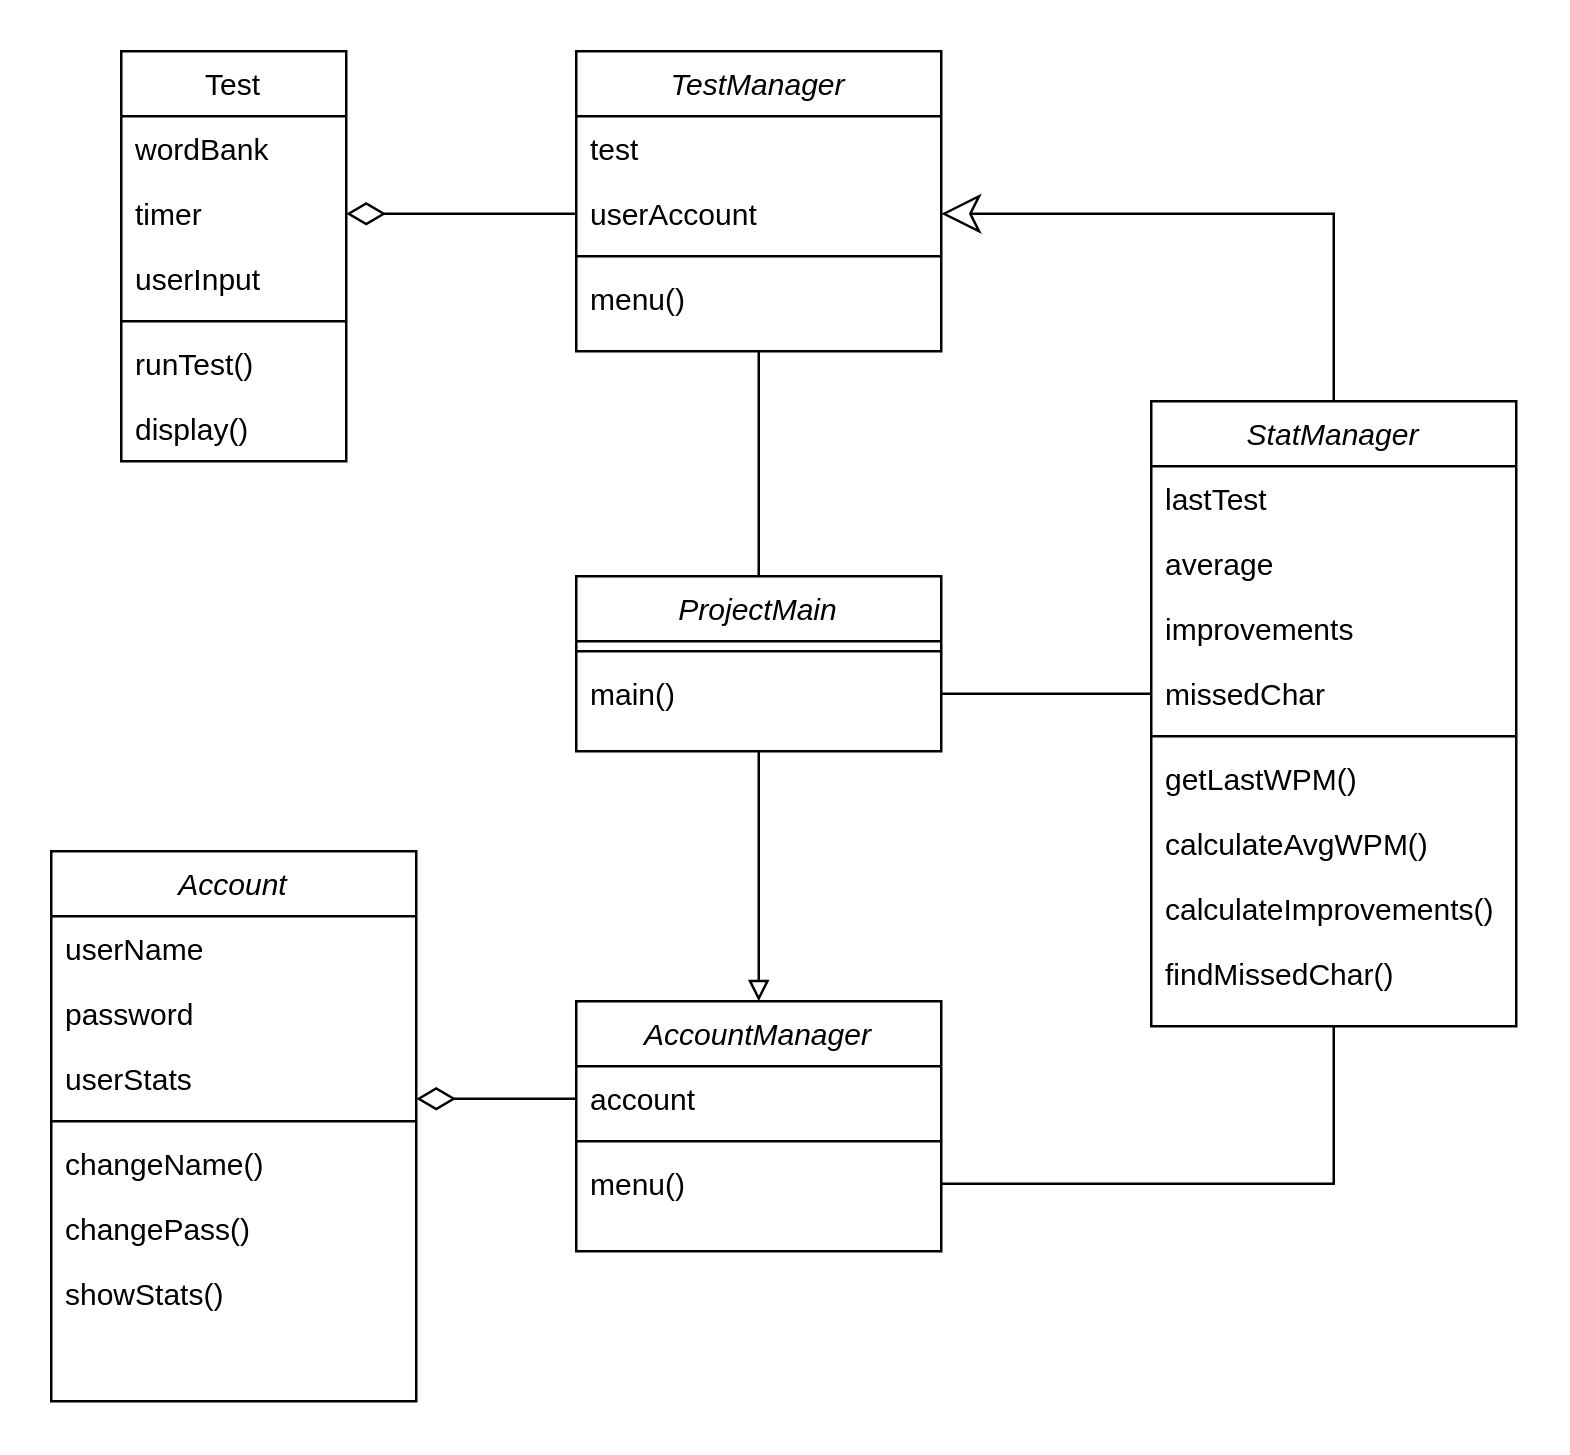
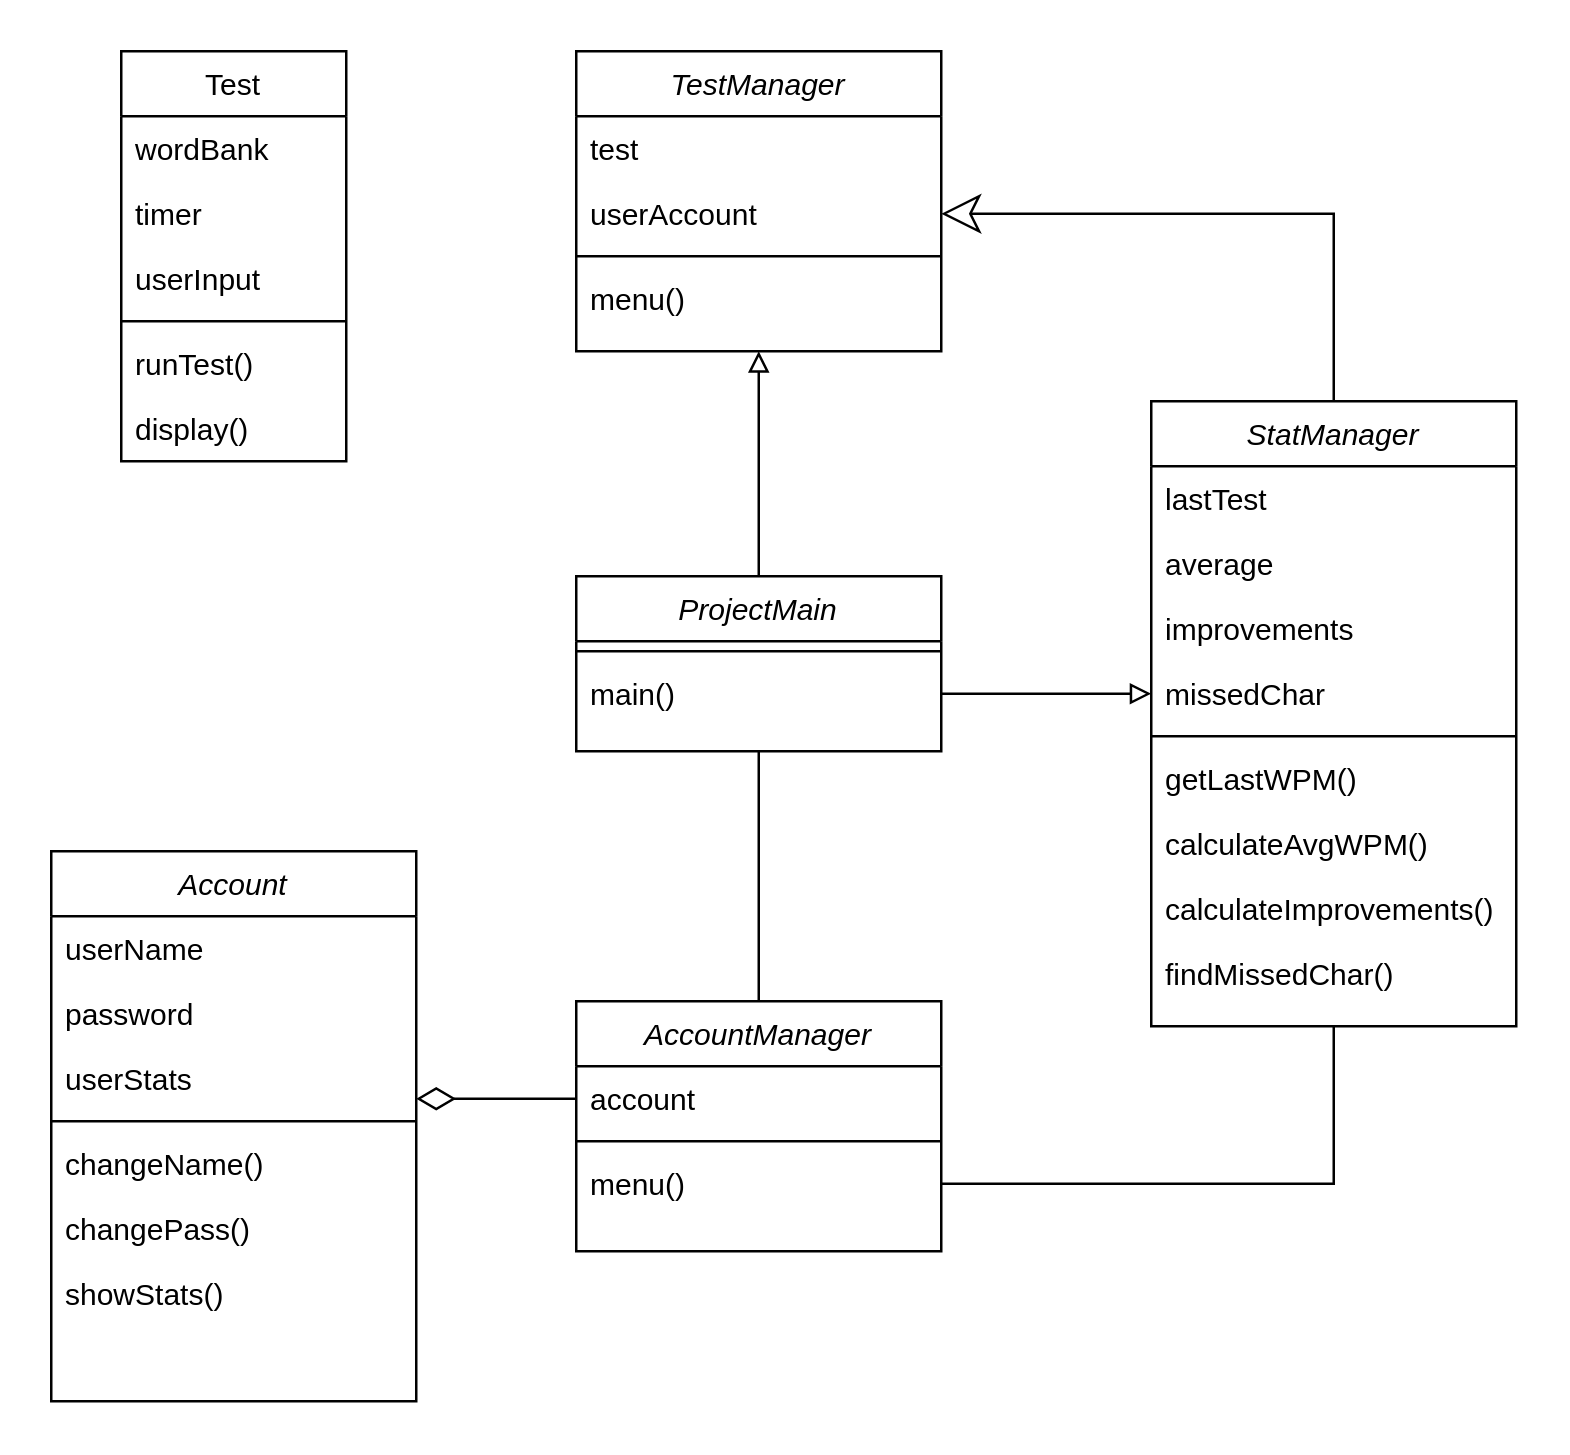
(478, 214) -> none
(759, 365) -> (759, 373)
(1137, 694) -> (1129, 694)
(759, 979) -> (759, 988)
